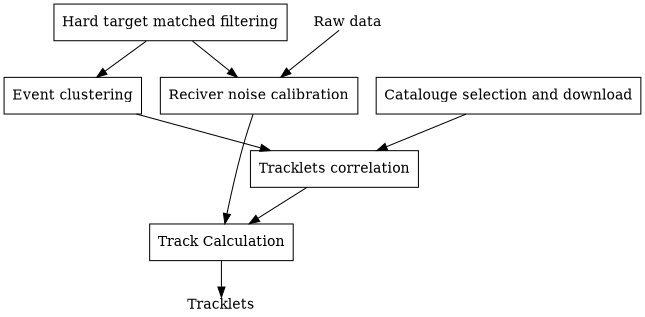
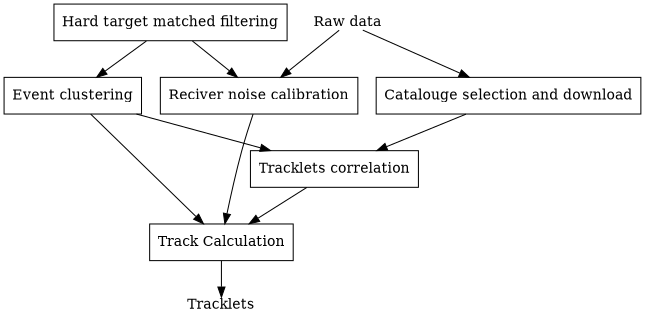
none -> (411, 52)
none -> (143, 165)
